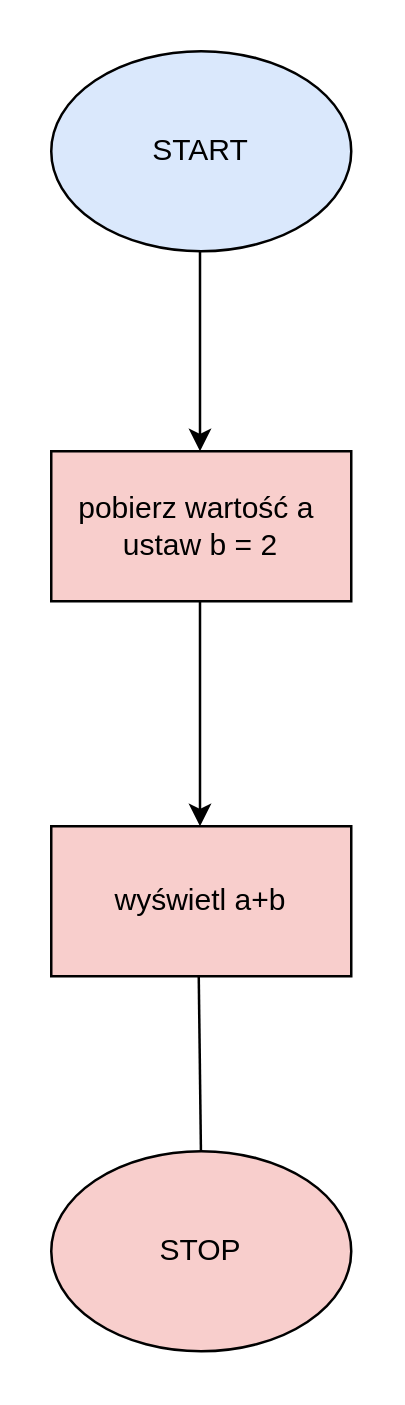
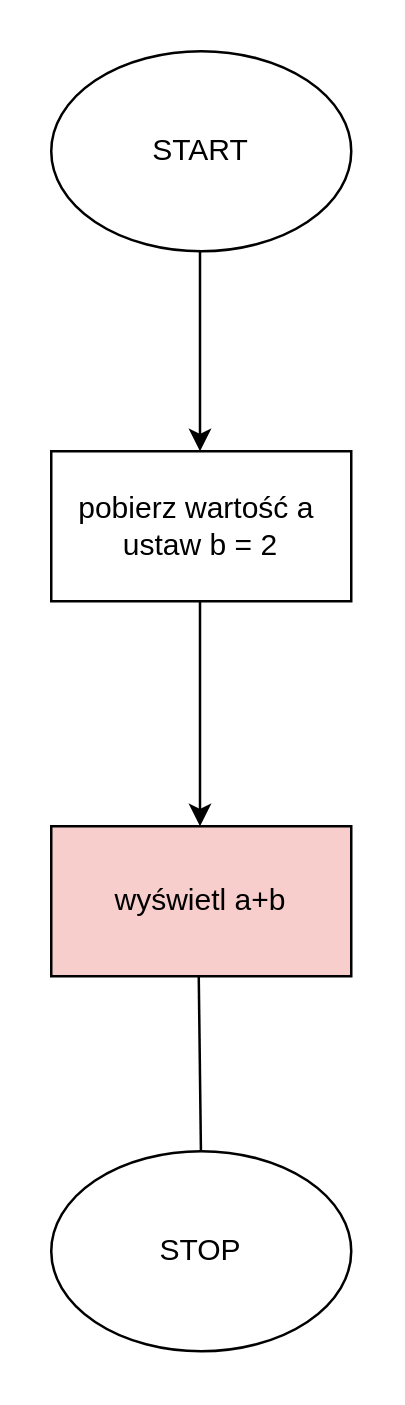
(201, 151) -> (201, 151)
(201, 526) -> (201, 526)
(201, 1251) -> (201, 1251)
